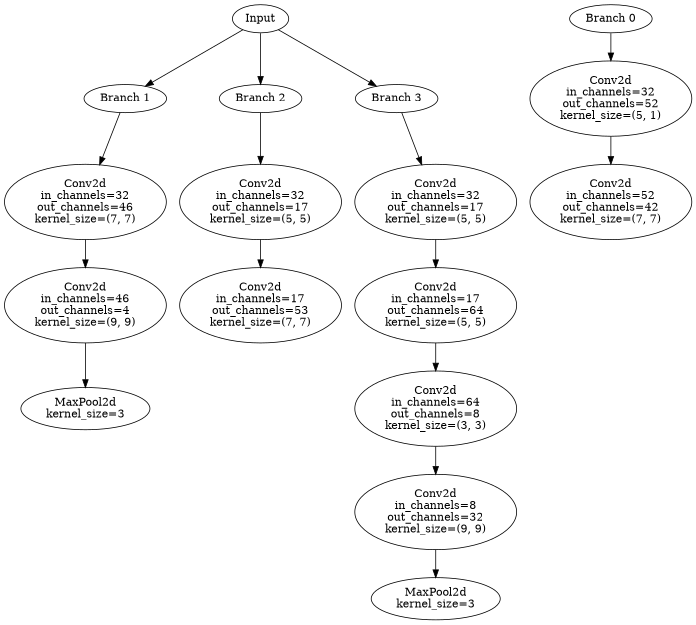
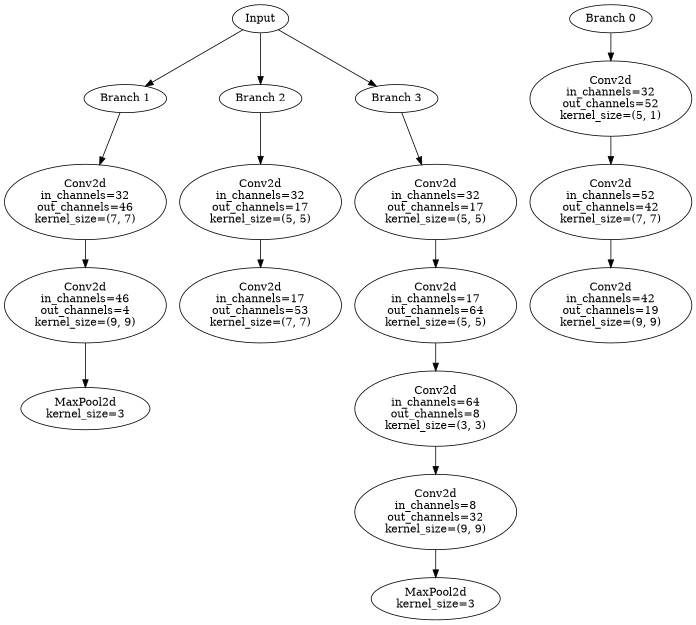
none -> (611, 305)
